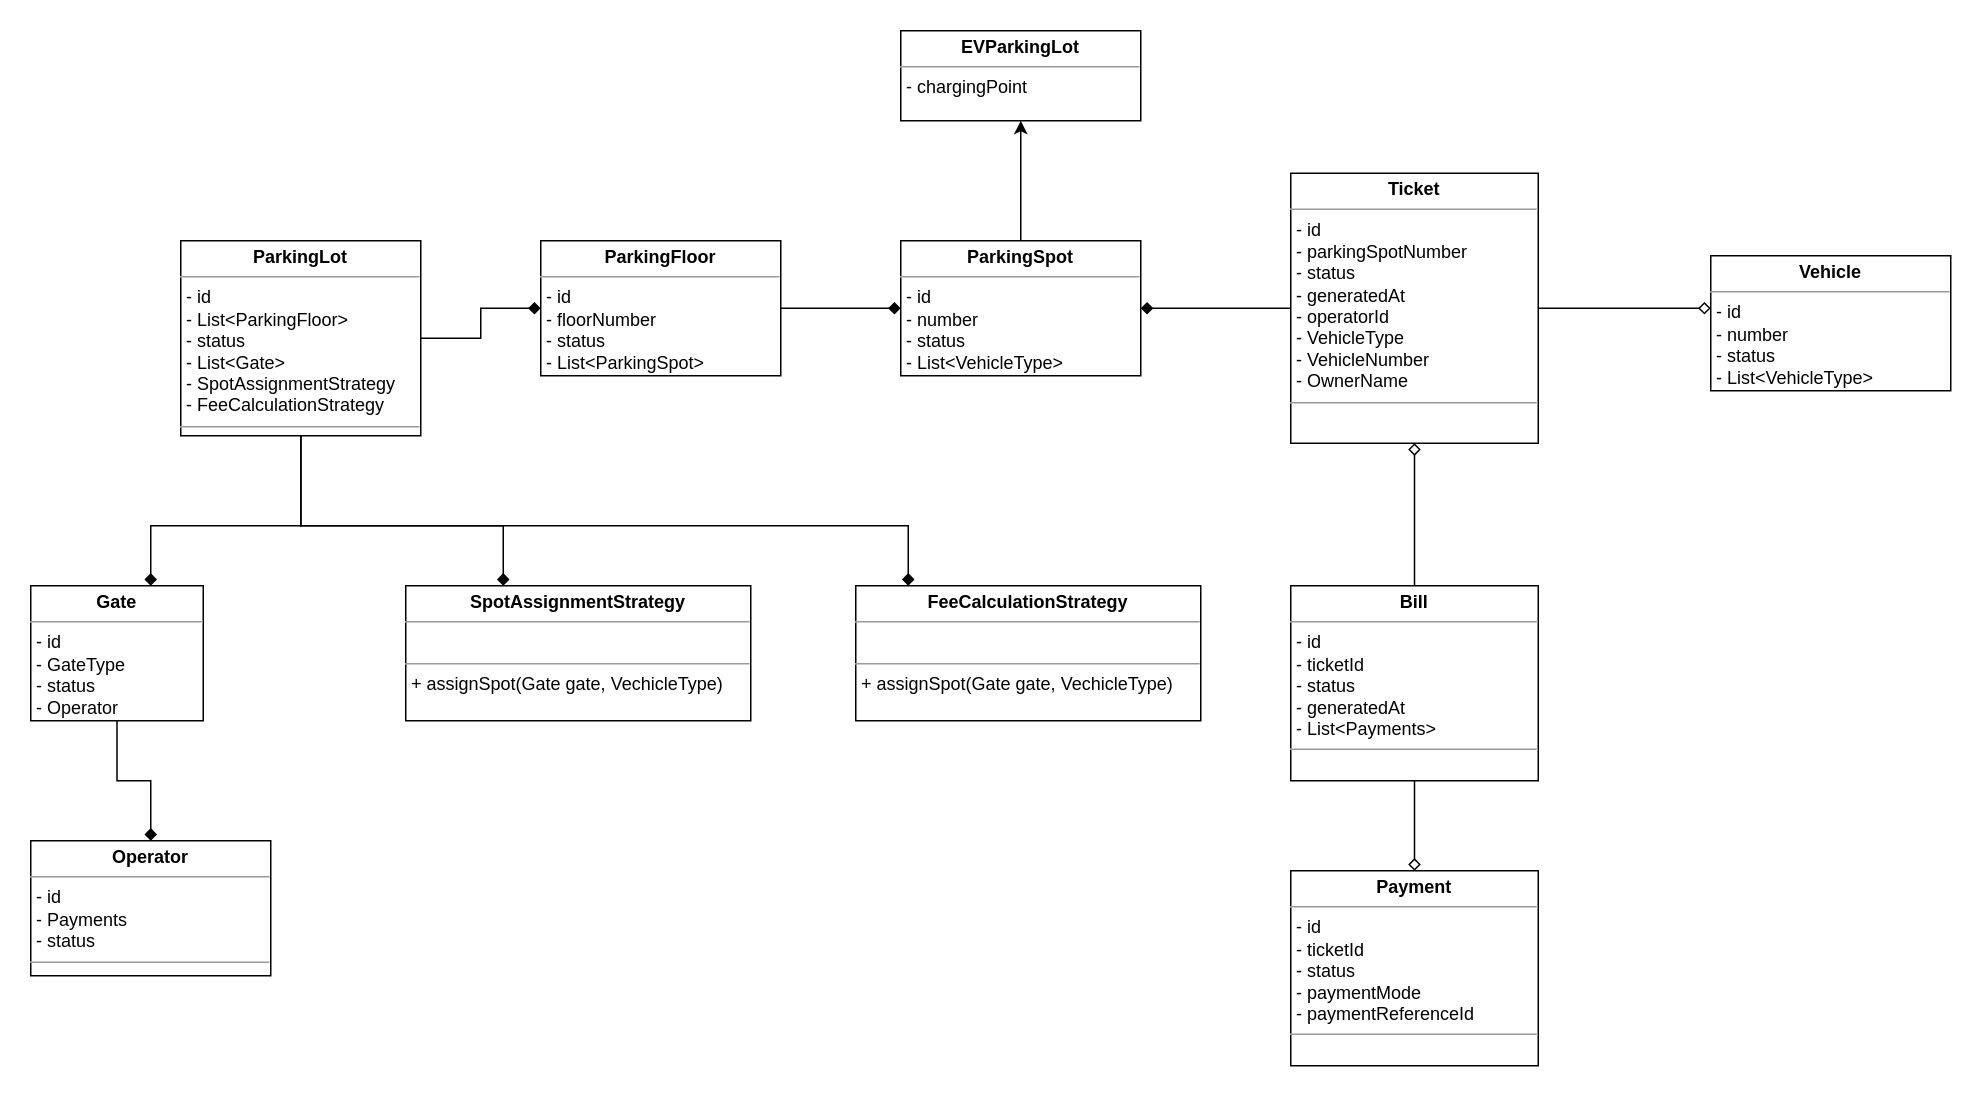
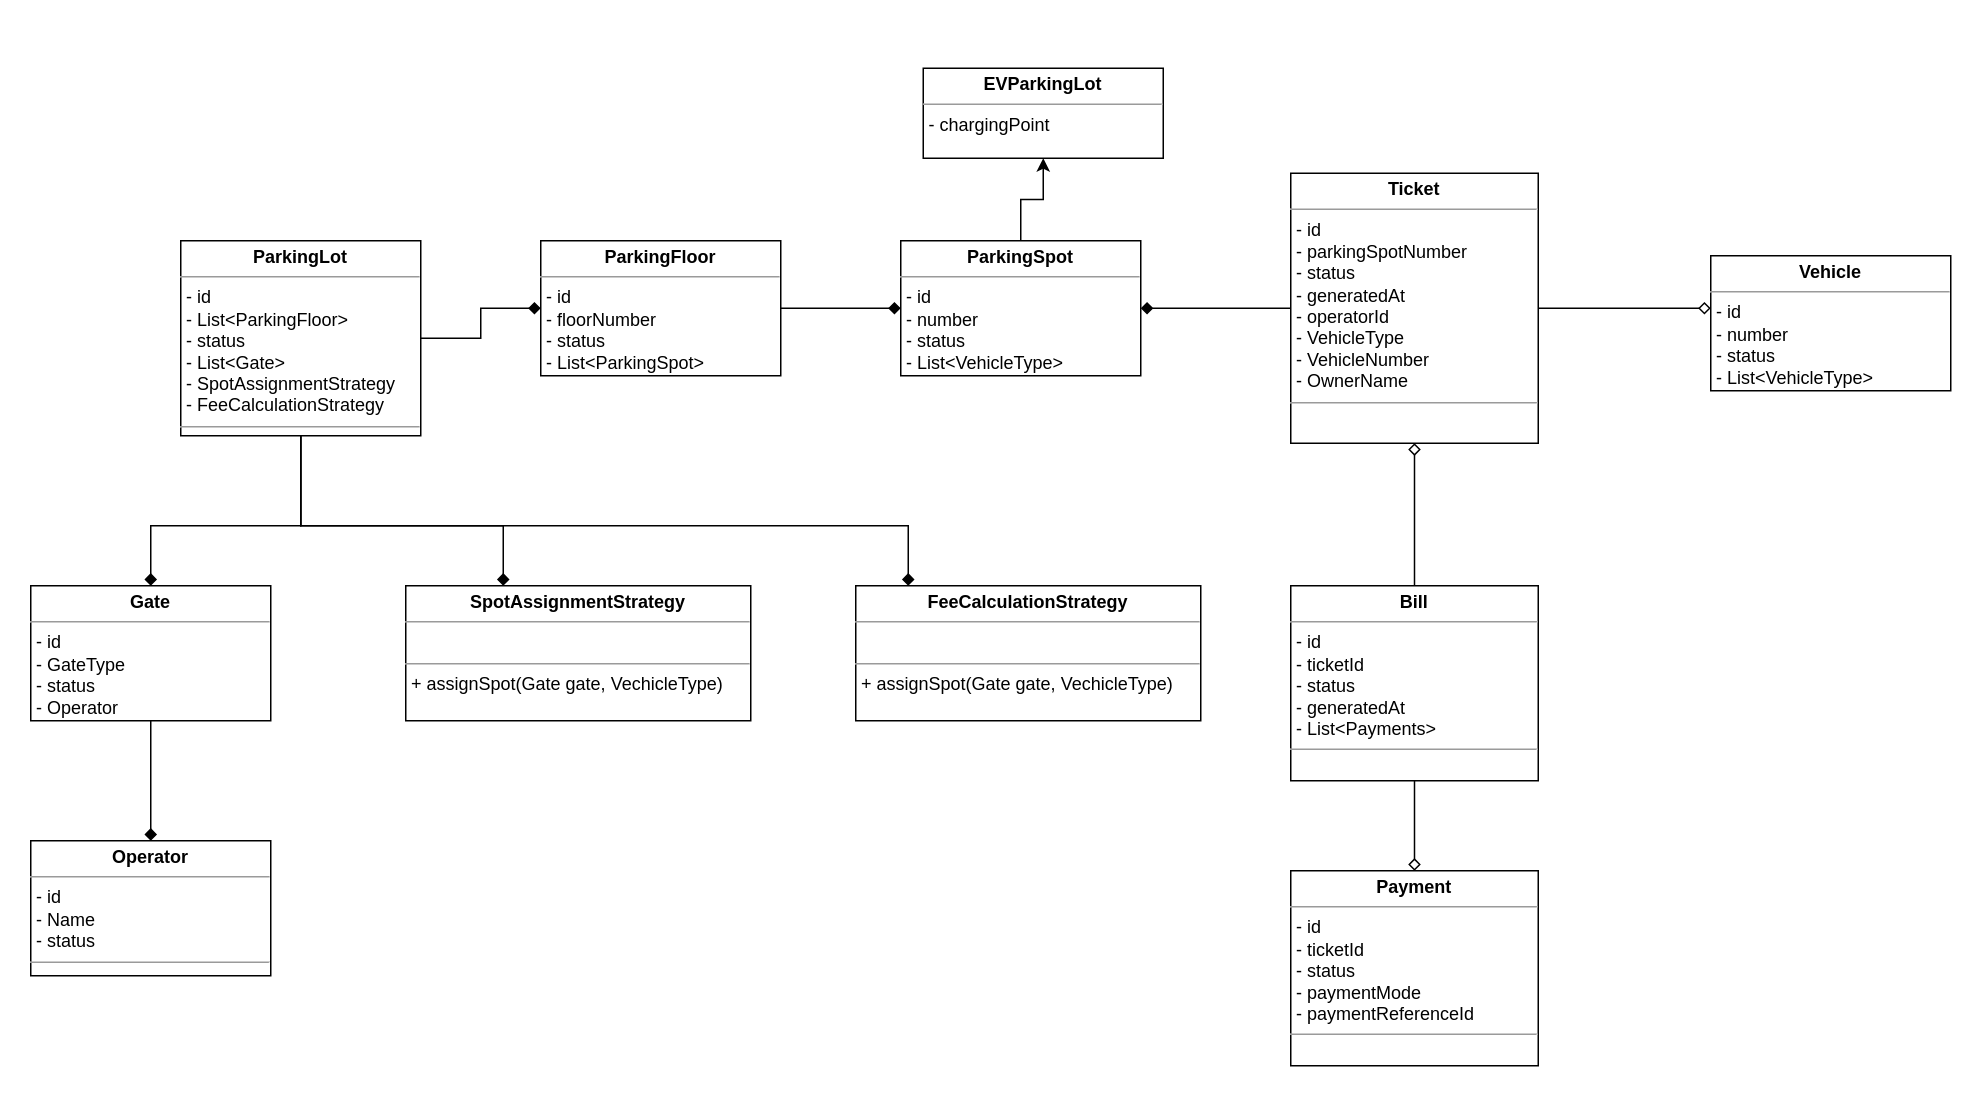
(1021, 76) -> (1043, 113)
(117, 653) -> (151, 653)
(79, 884) -> (71, 884)
